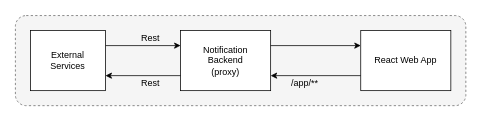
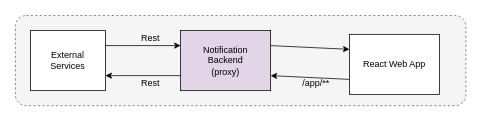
(225, 60) -> (225, 60)
(405, 60) -> (394, 64)
(304, 83) -> (315, 83)
